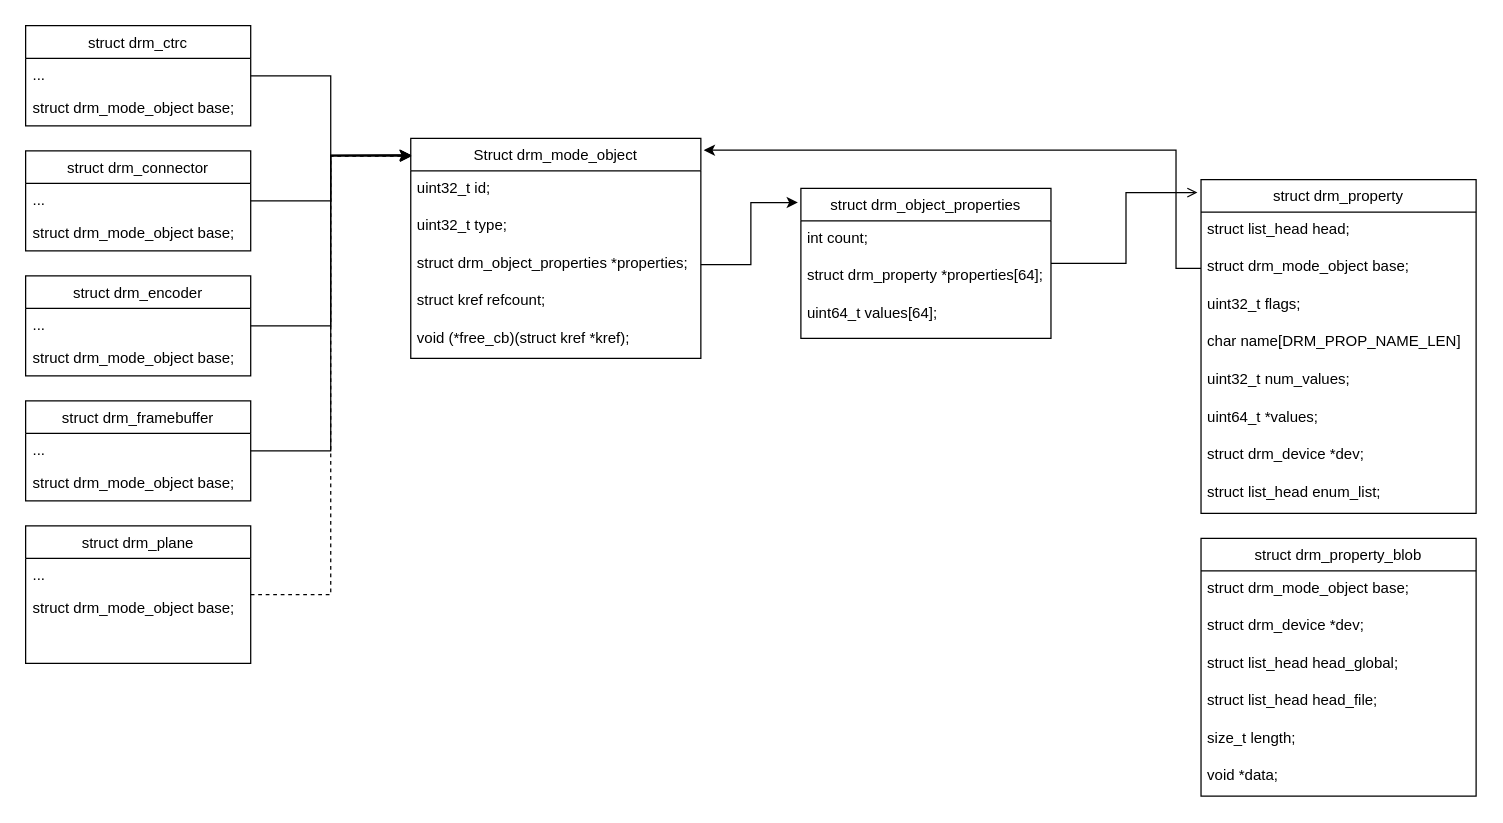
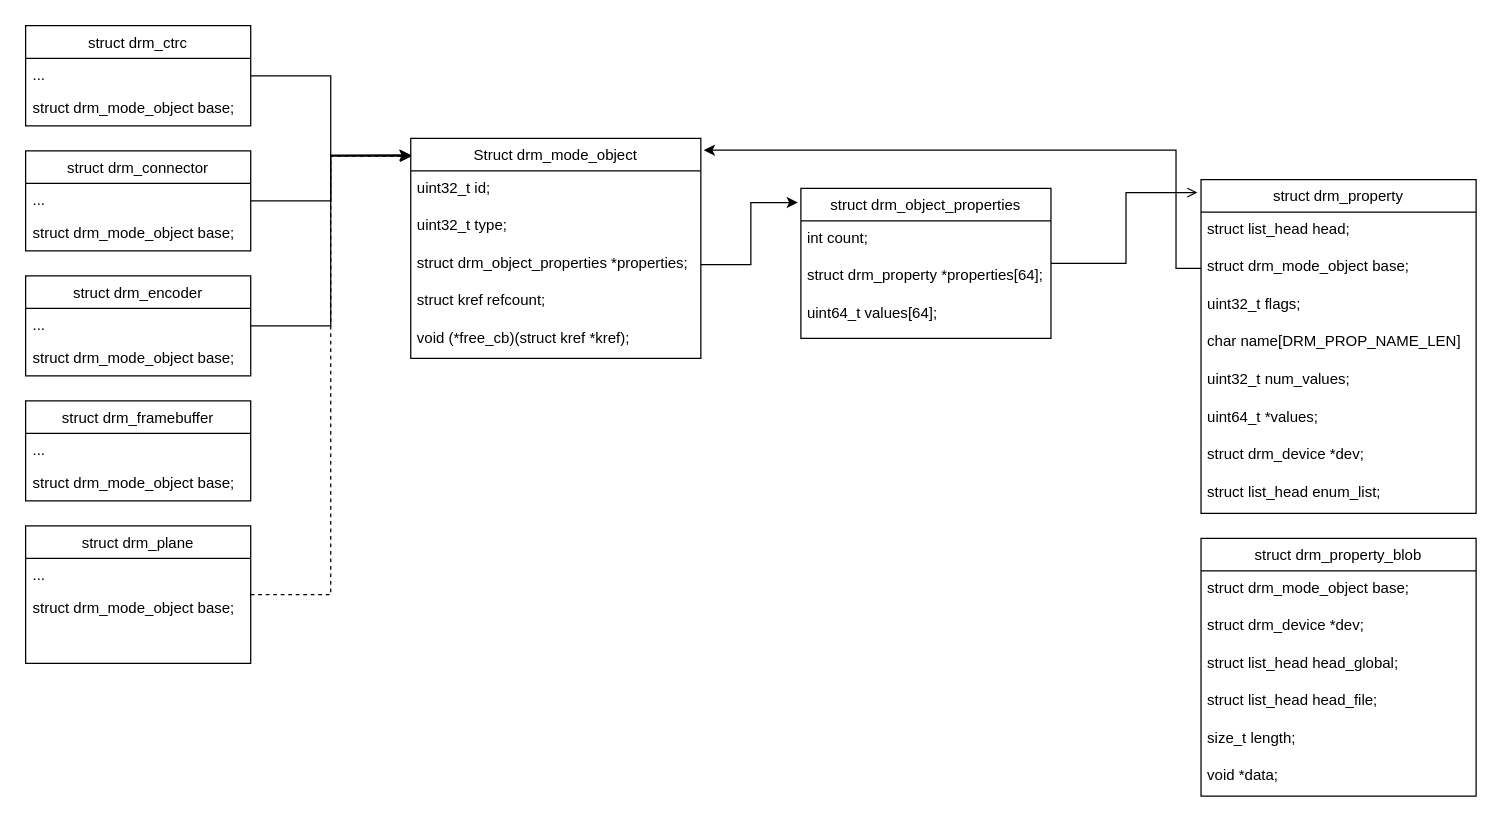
(289, 451) -> none
